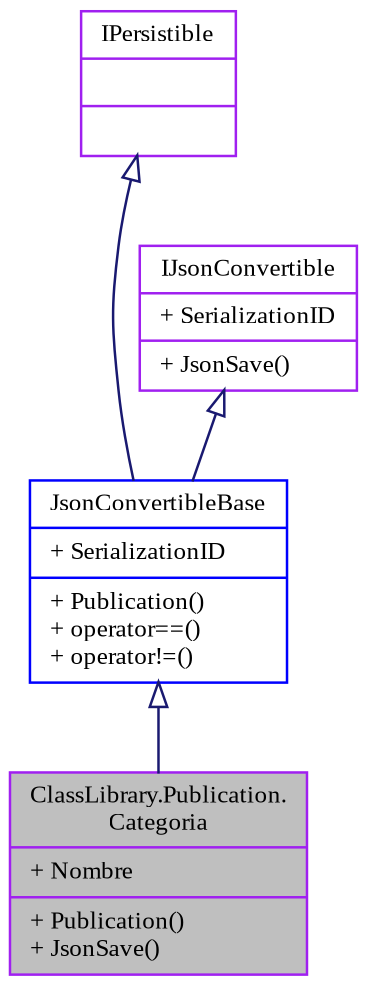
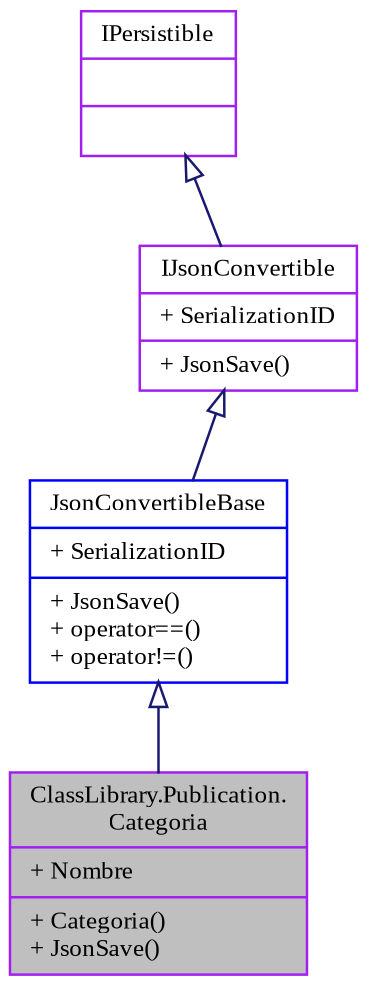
(113, 330) -> (208, 213)
(127, 601) -> (115, 601)
(107, 921) -> (99, 921)
